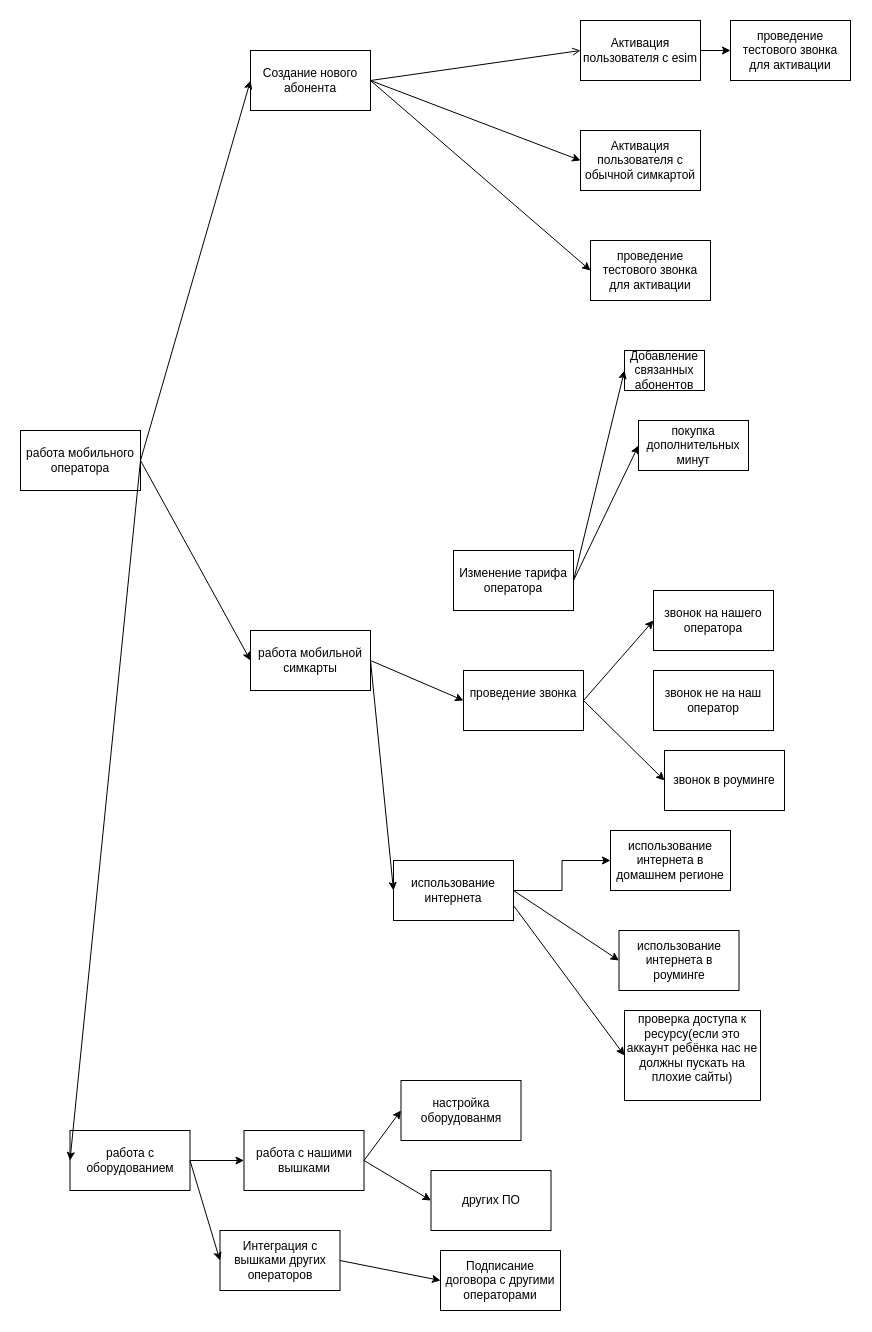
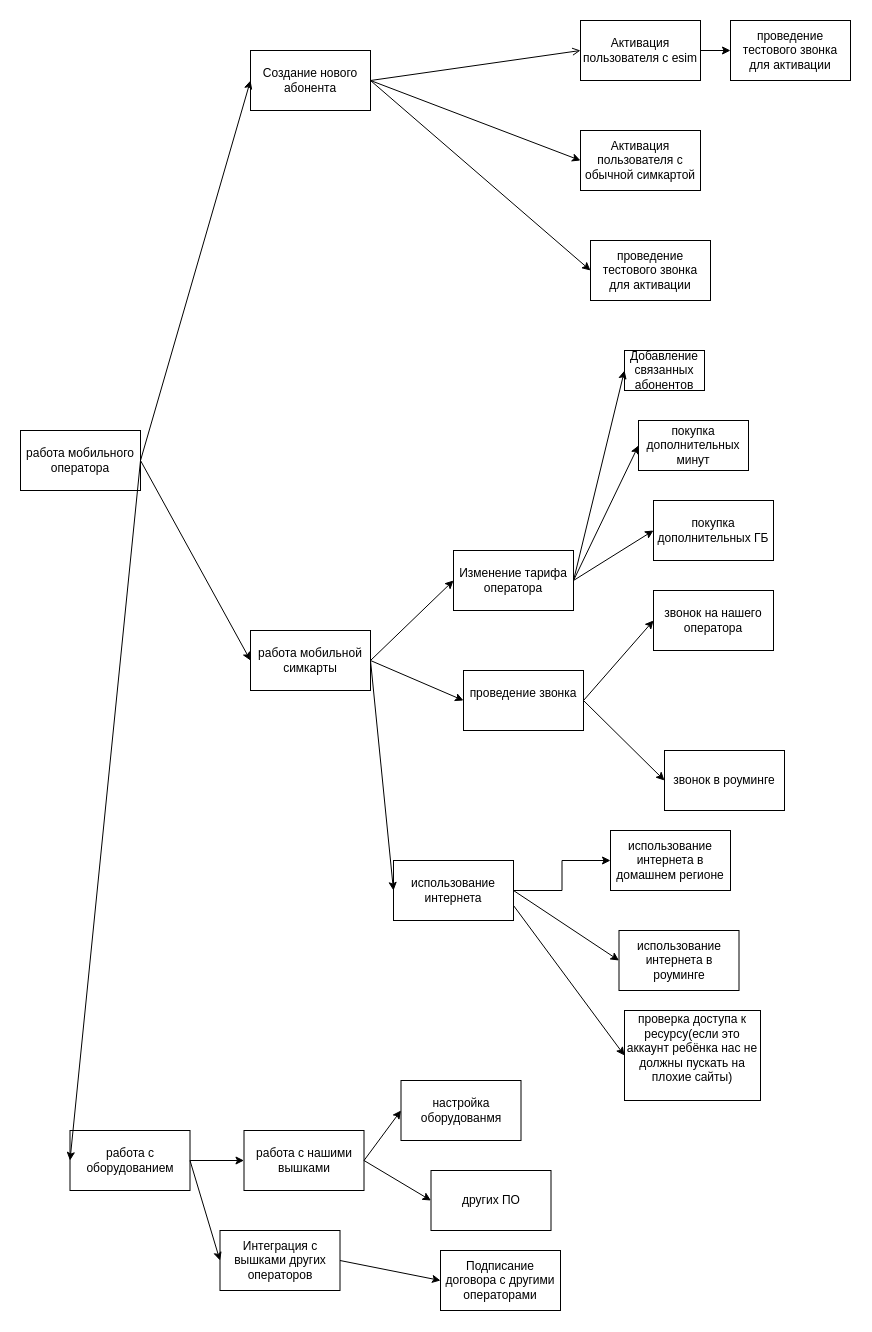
none -> (714, 531)
none -> (611, 557)
none -> (410, 622)
(714, 701) -> none
